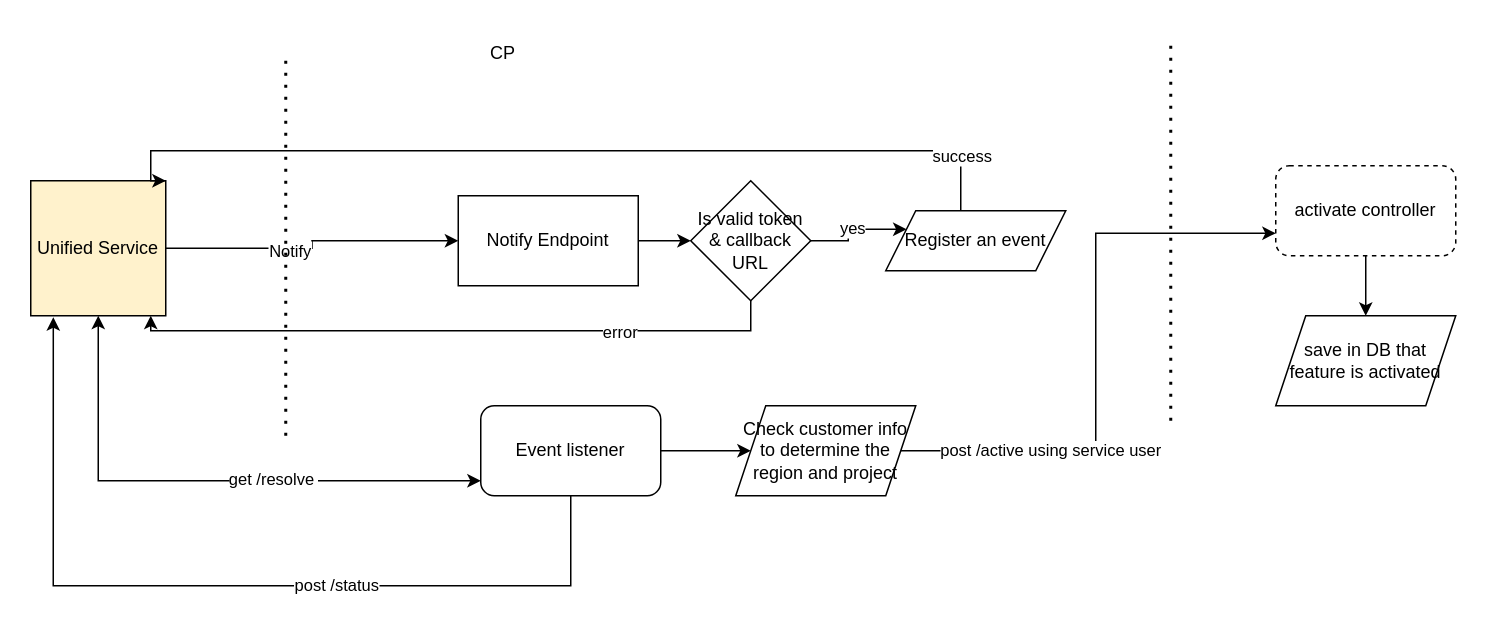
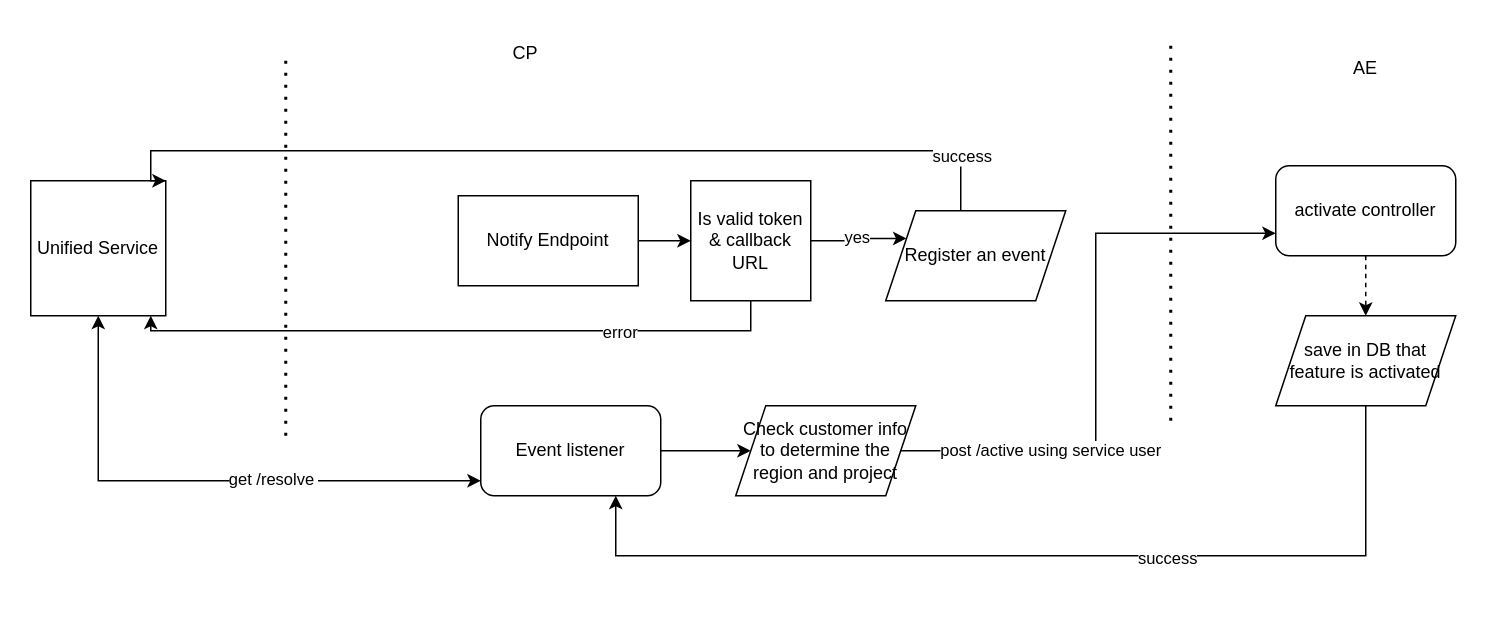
(503, 53) -> (526, 53)
none -> (1366, 68)
(1366, 211) -> (1366, 211)
(751, 241) -> (751, 241)
(976, 241) -> (976, 256)
(98, 248) -> (98, 248)
(310, 248) -> none
(1366, 279) -> (1366, 279)
none -> (1041, 556)
(228, 586) -> none
